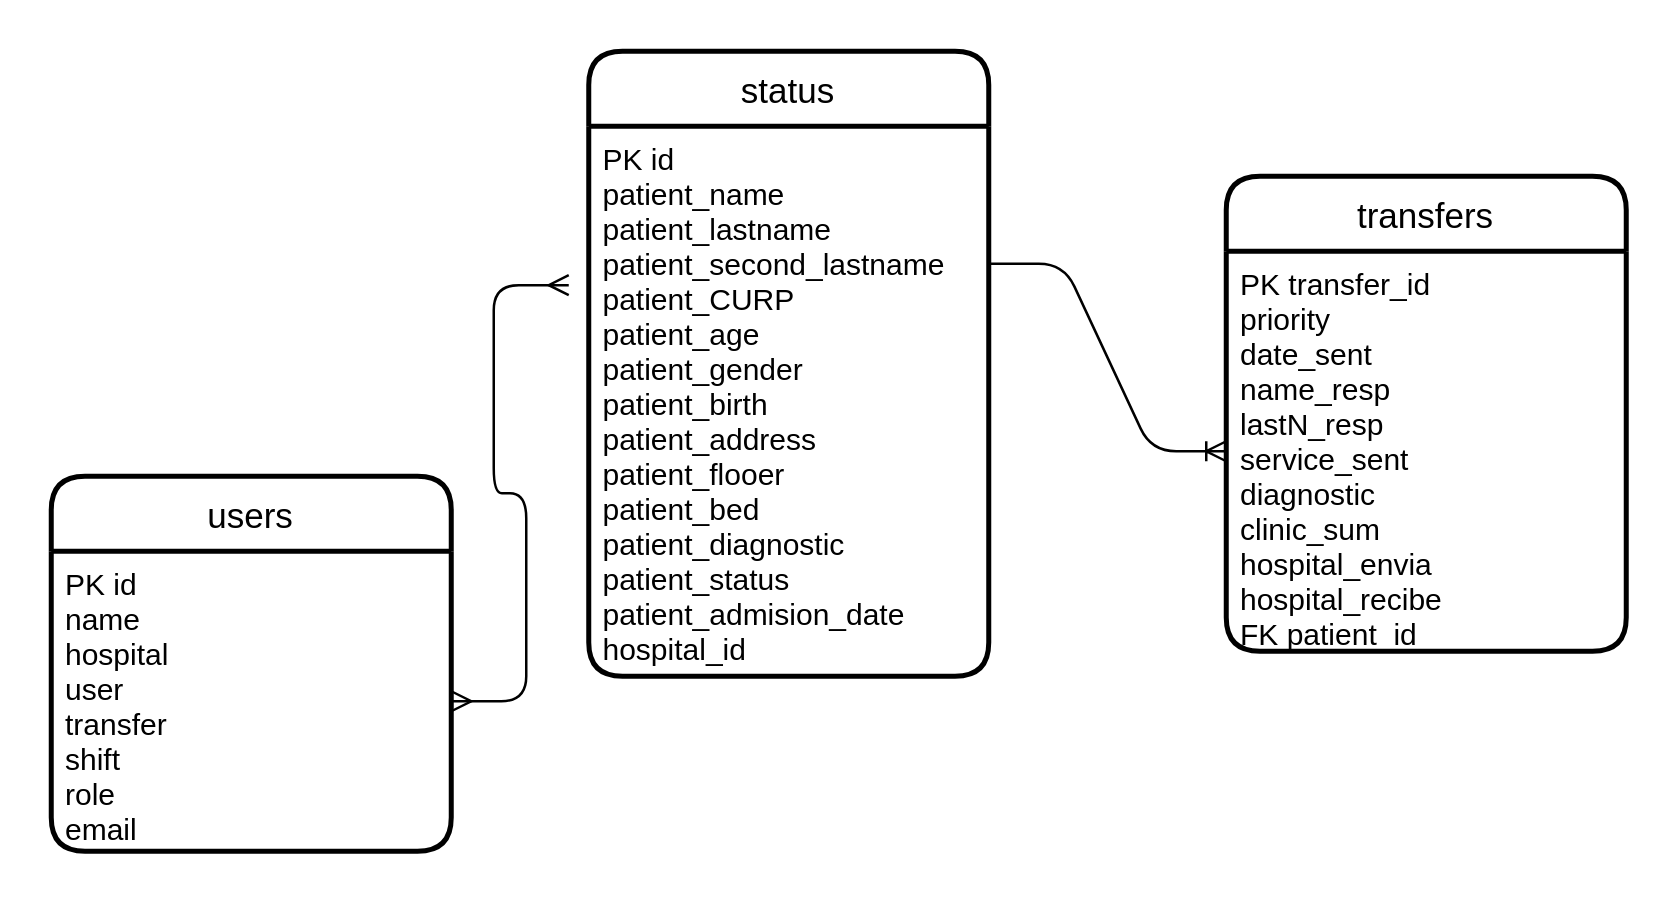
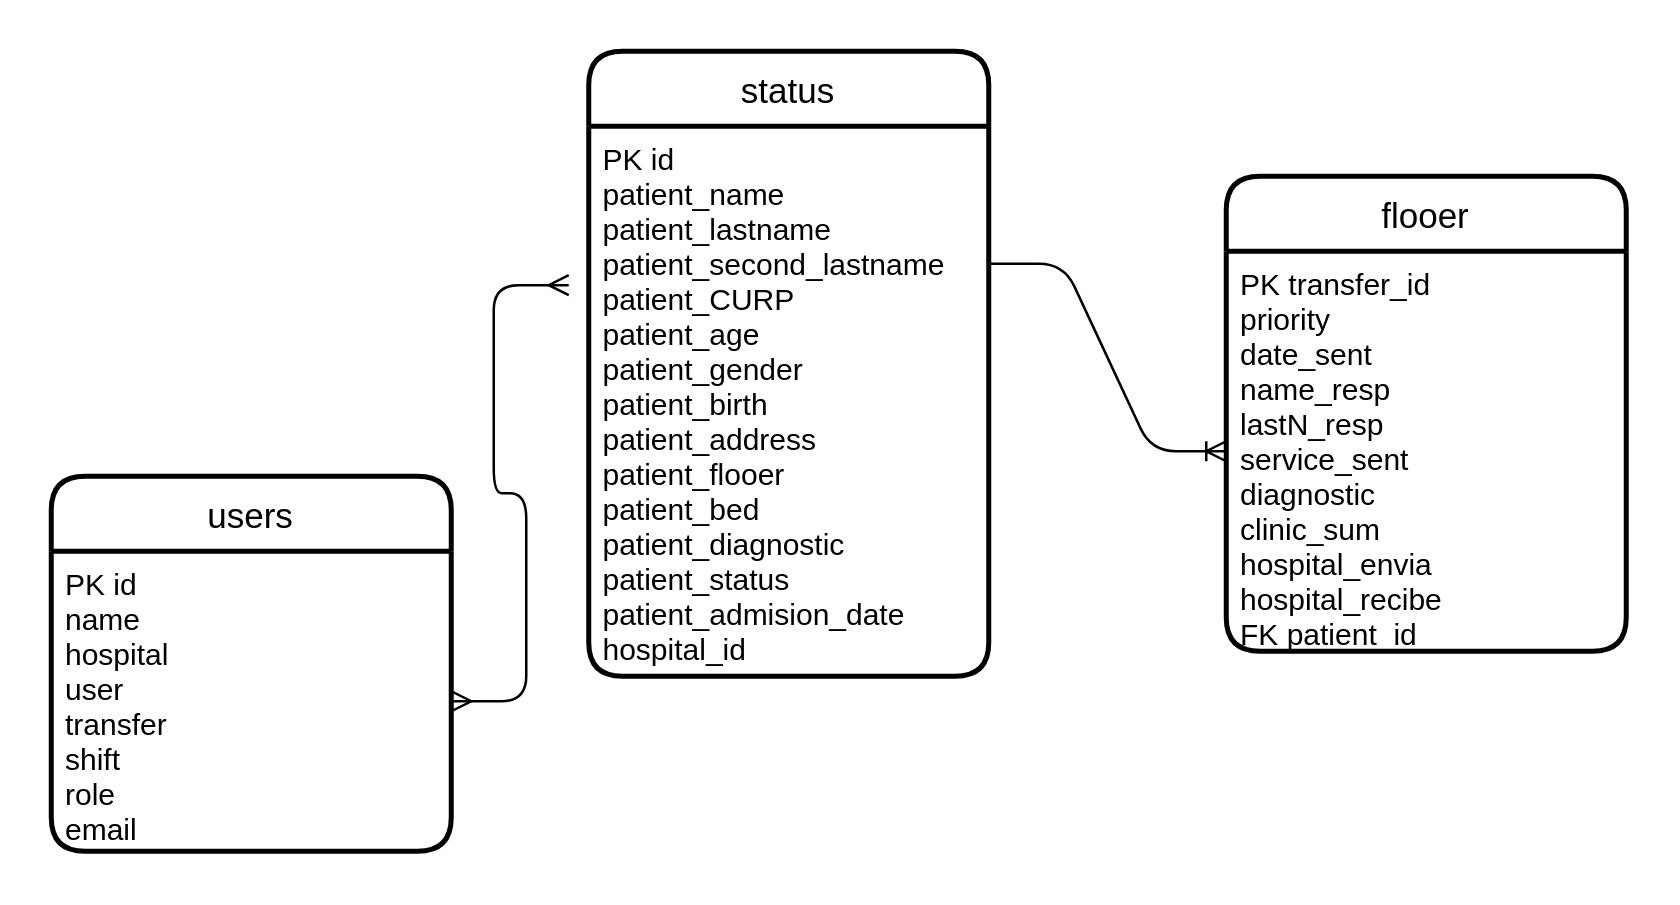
(1425, 216) -> (1425, 216)
